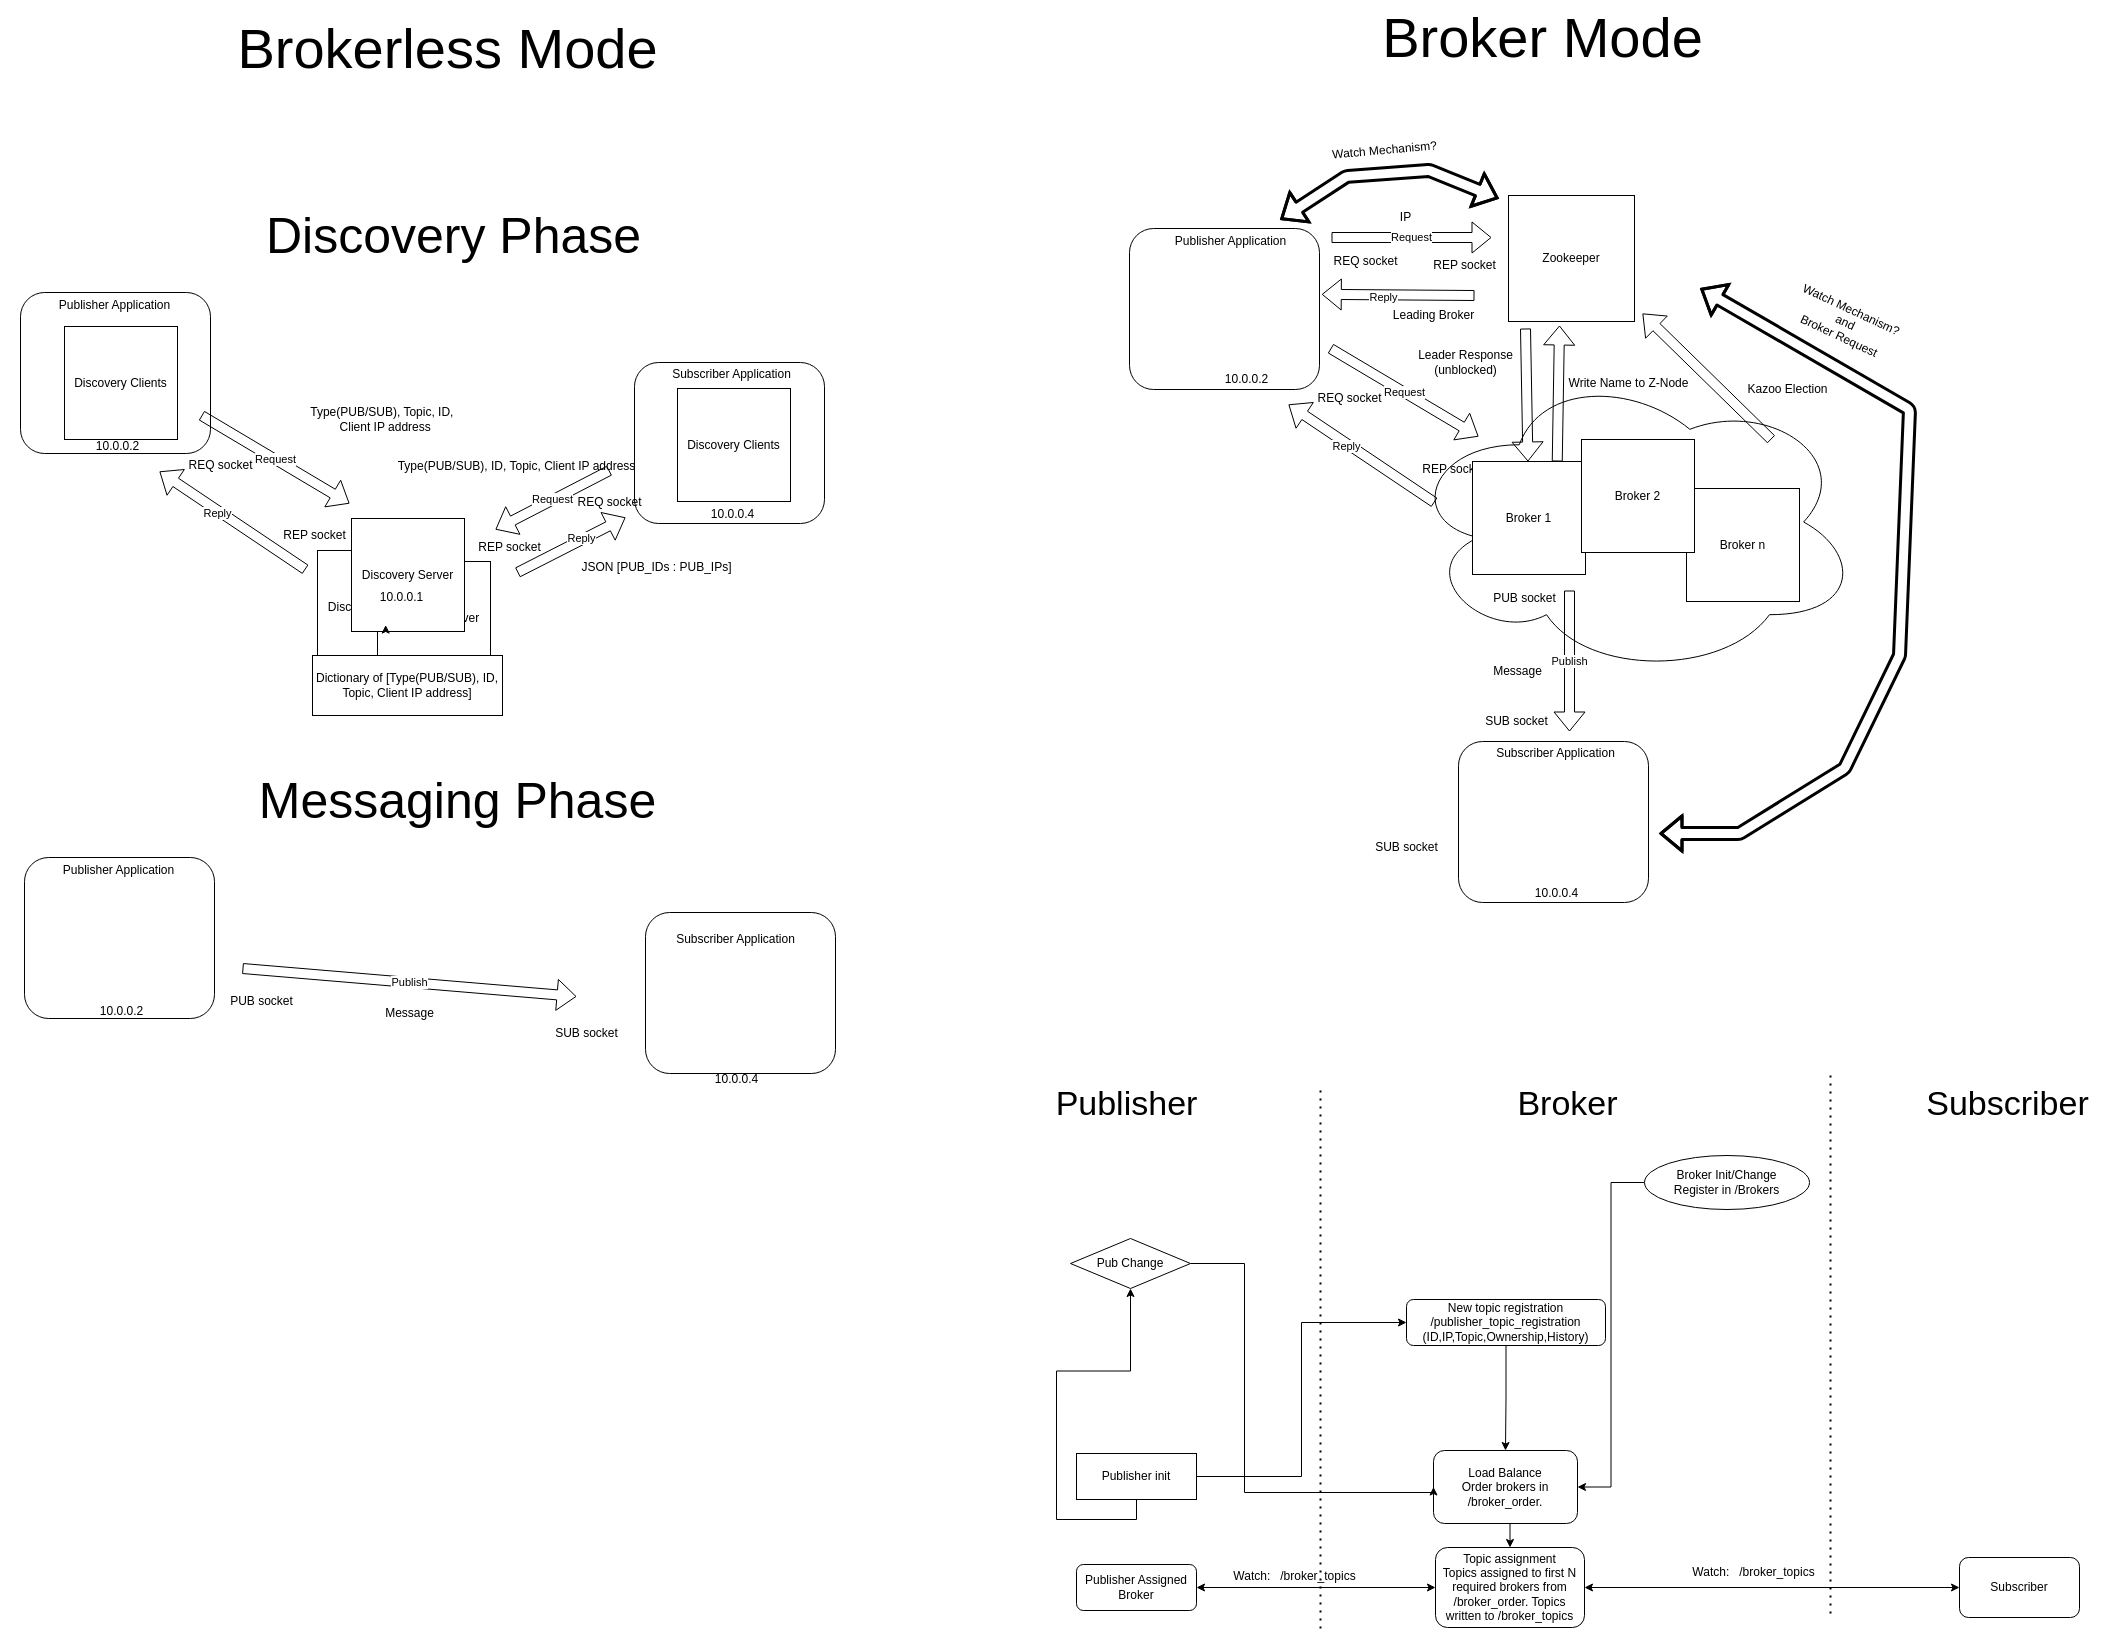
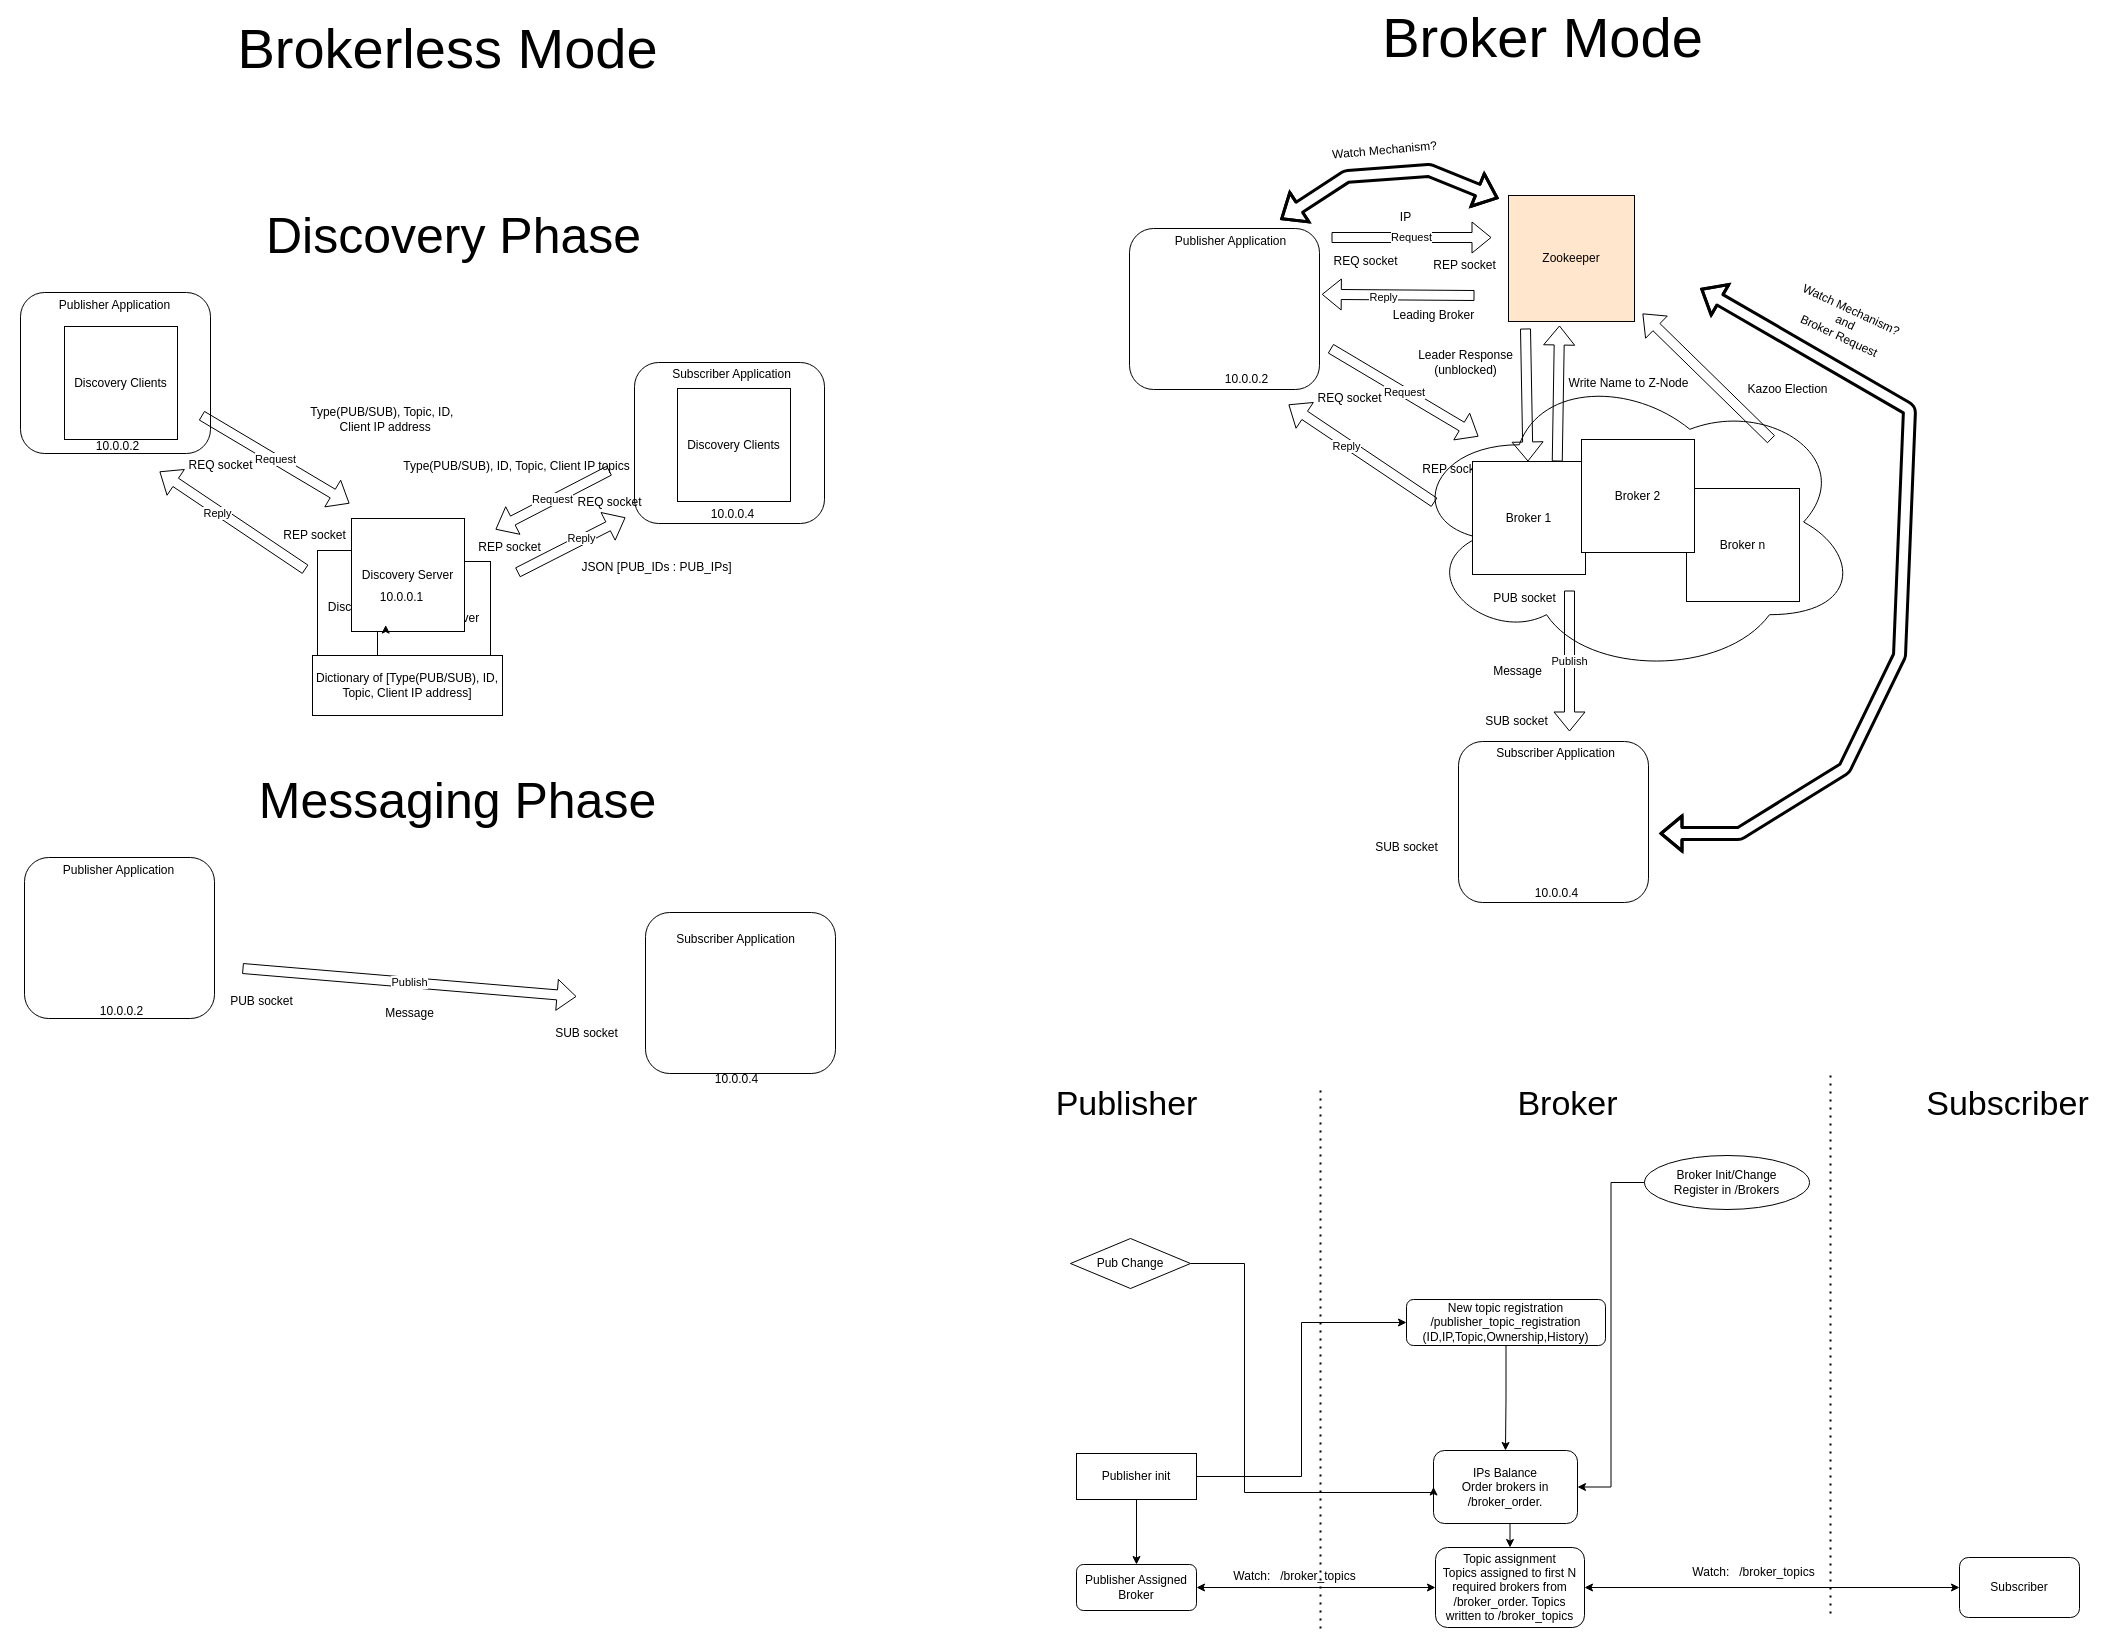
(1572, 259) -> (1572, 259)
(517, 467) -> (517, 467)
(1057, 1411) -> (1137, 1537)
(1506, 1488) -> (1506, 1488)
